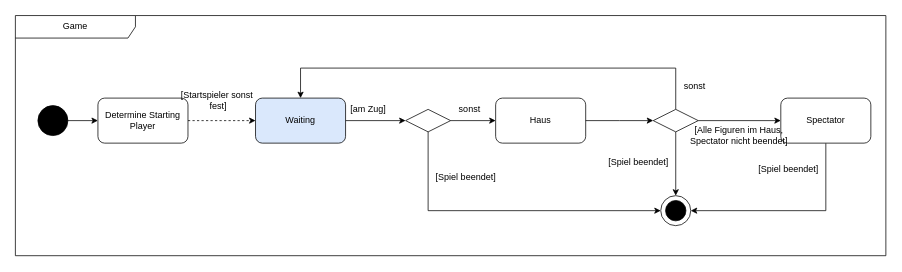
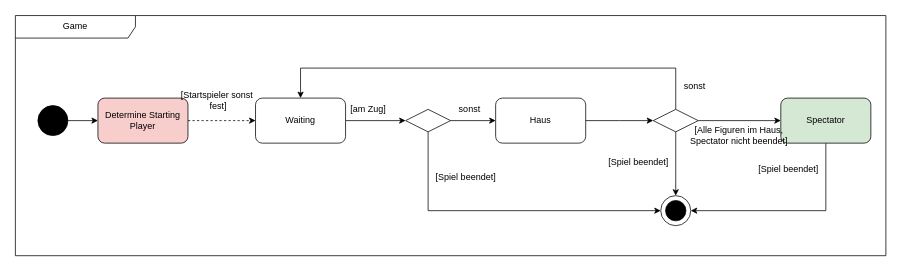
(143, 120) -> (143, 120)
(300, 120) -> (300, 120)
(825, 120) -> (825, 120)
